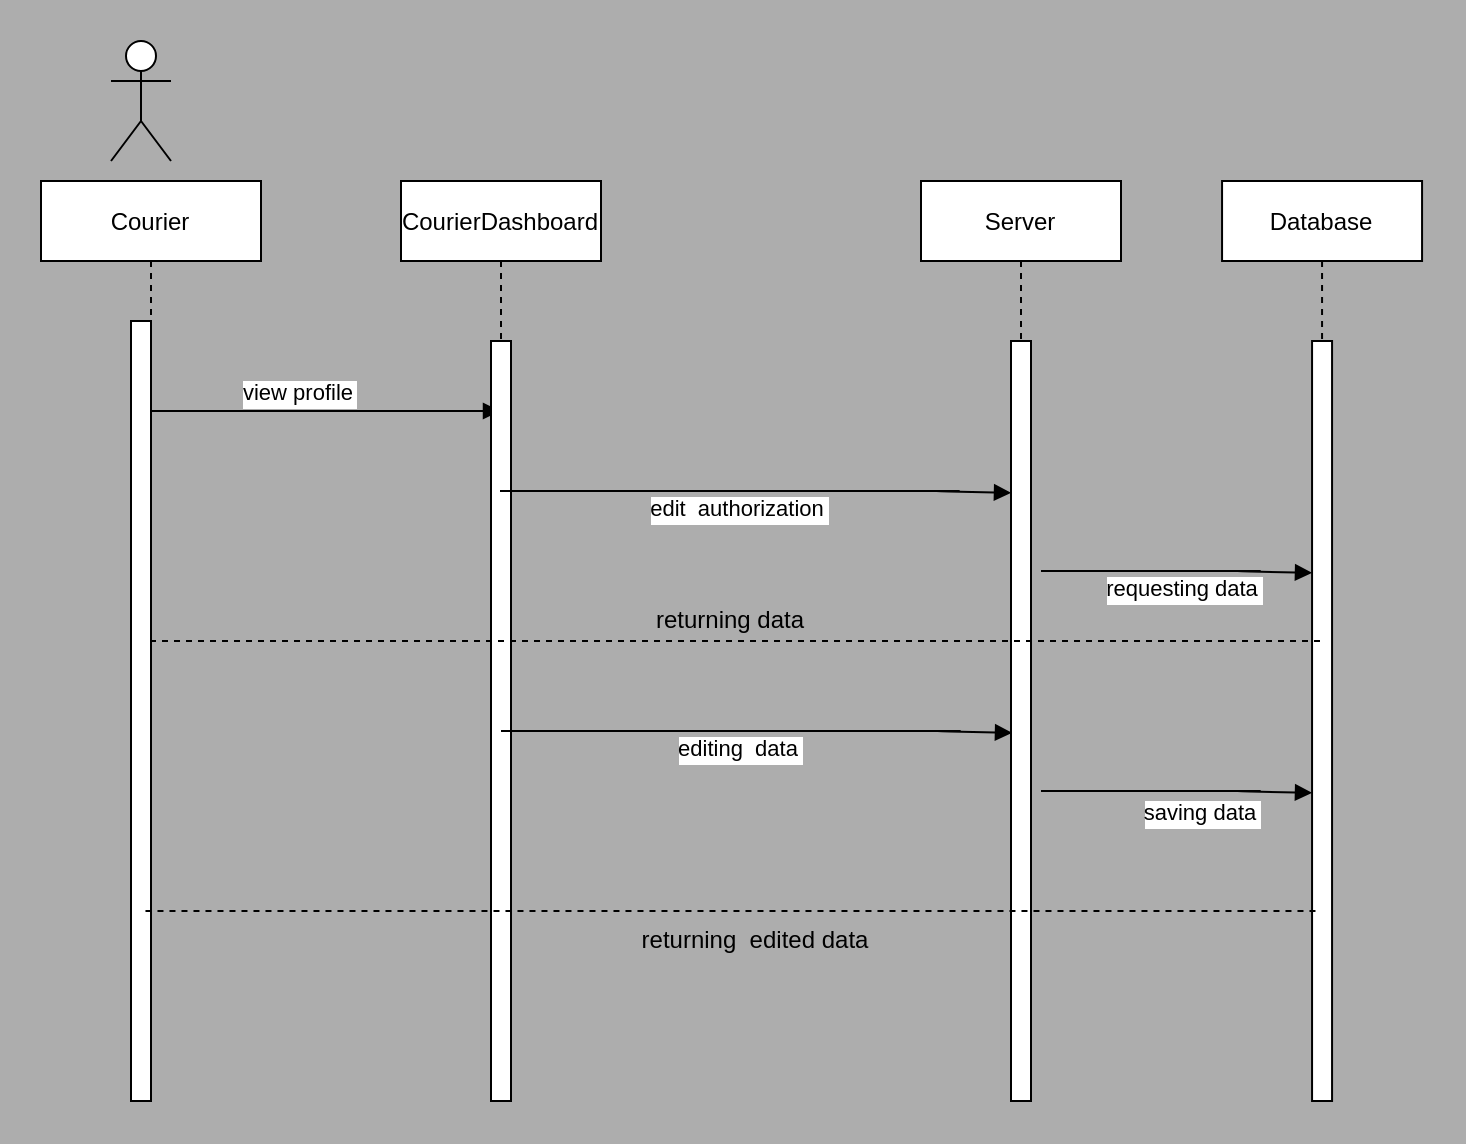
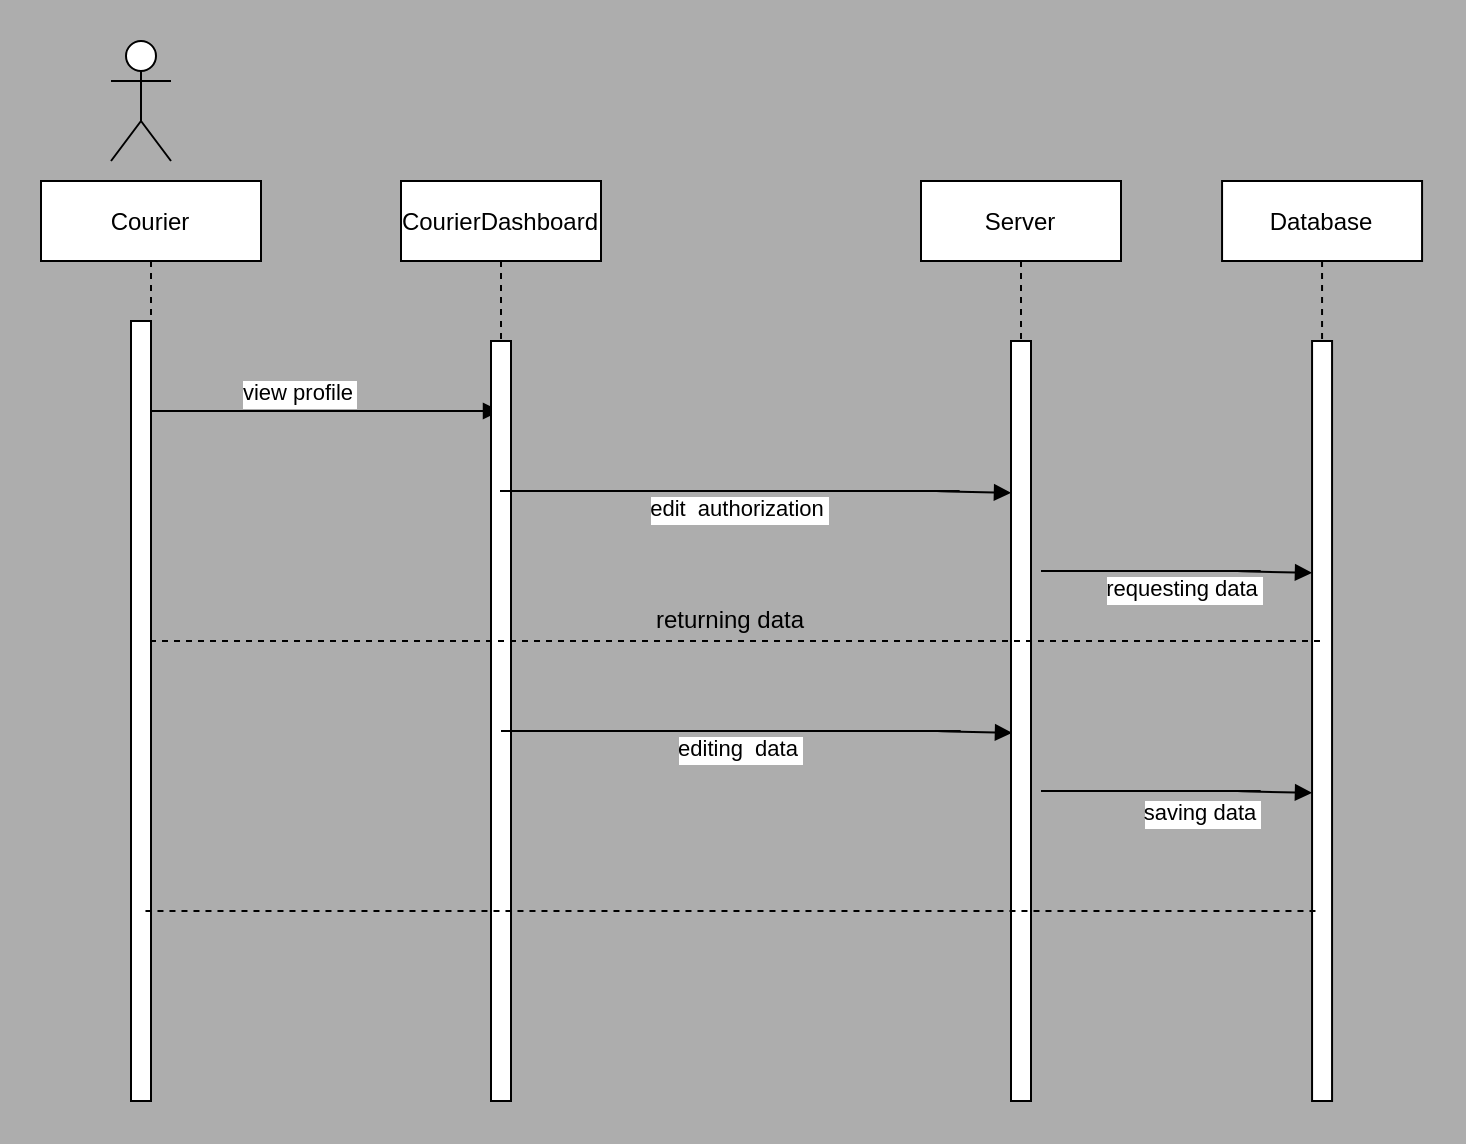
(756, 941) -> none
